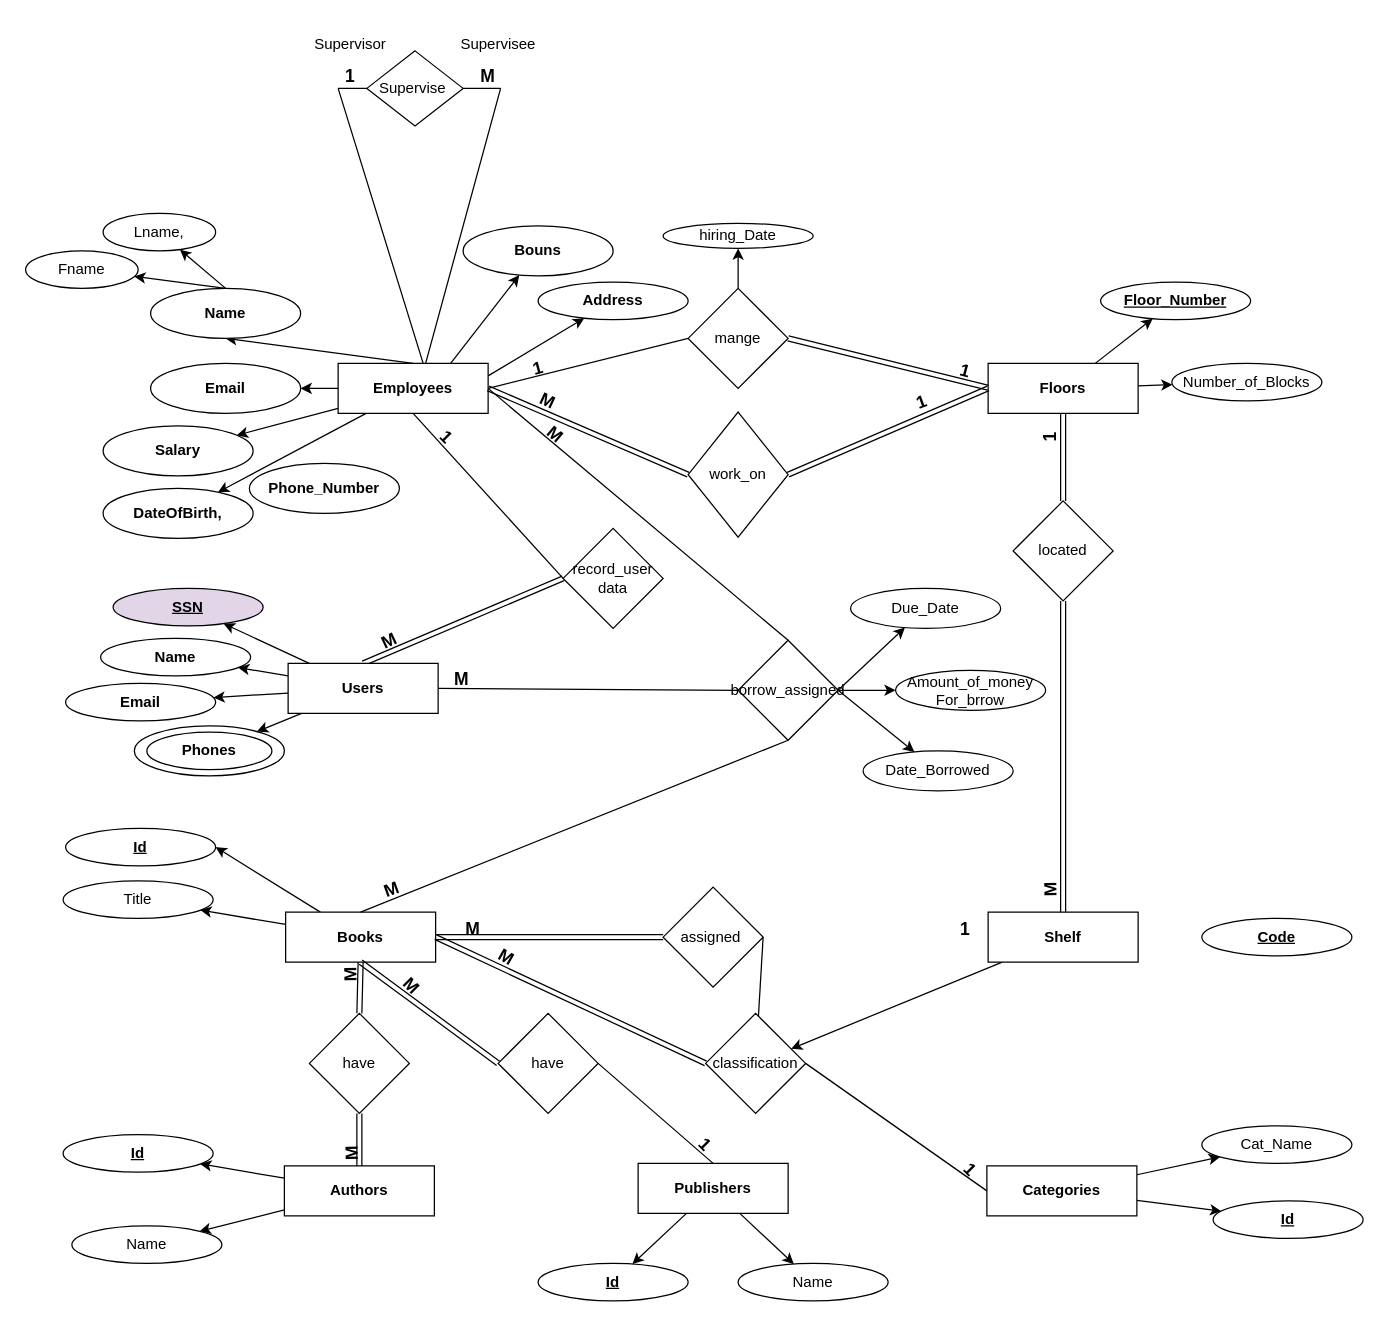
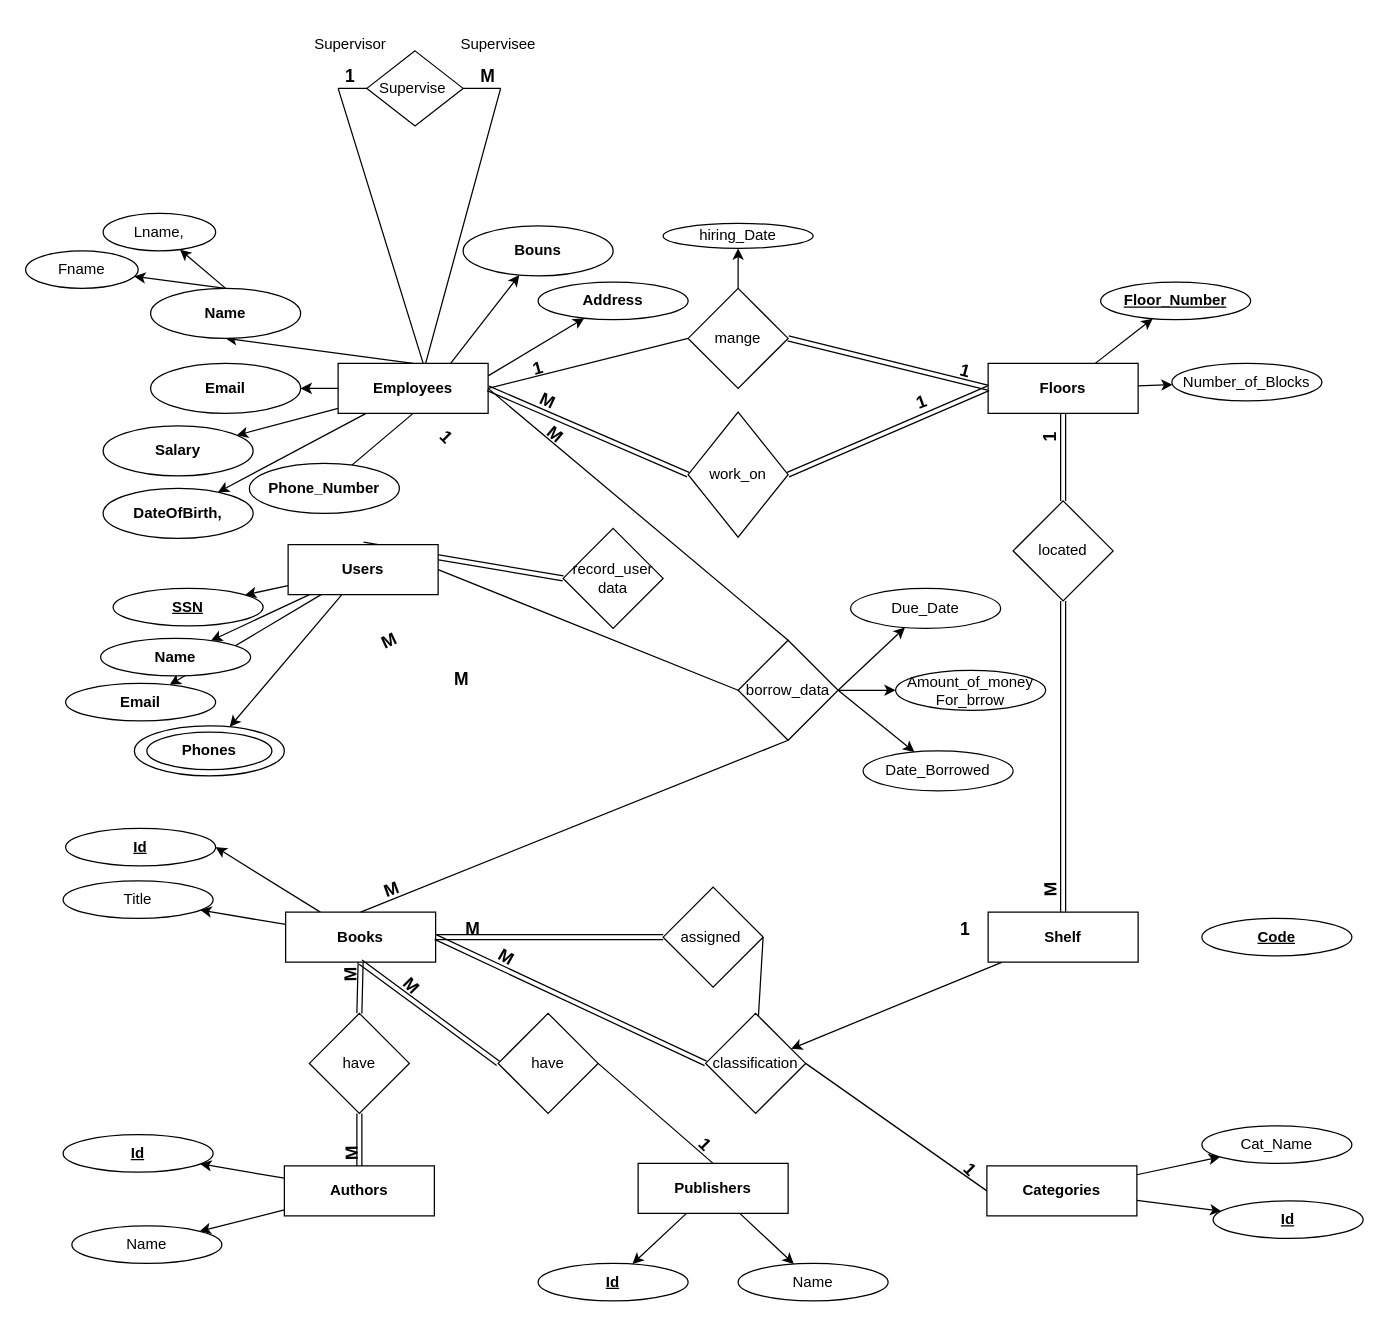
(485, 493) -> (383, 439)
(188, 607) -> (188, 607)
(363, 688) -> (363, 569)
(788, 691) -> (788, 691)
